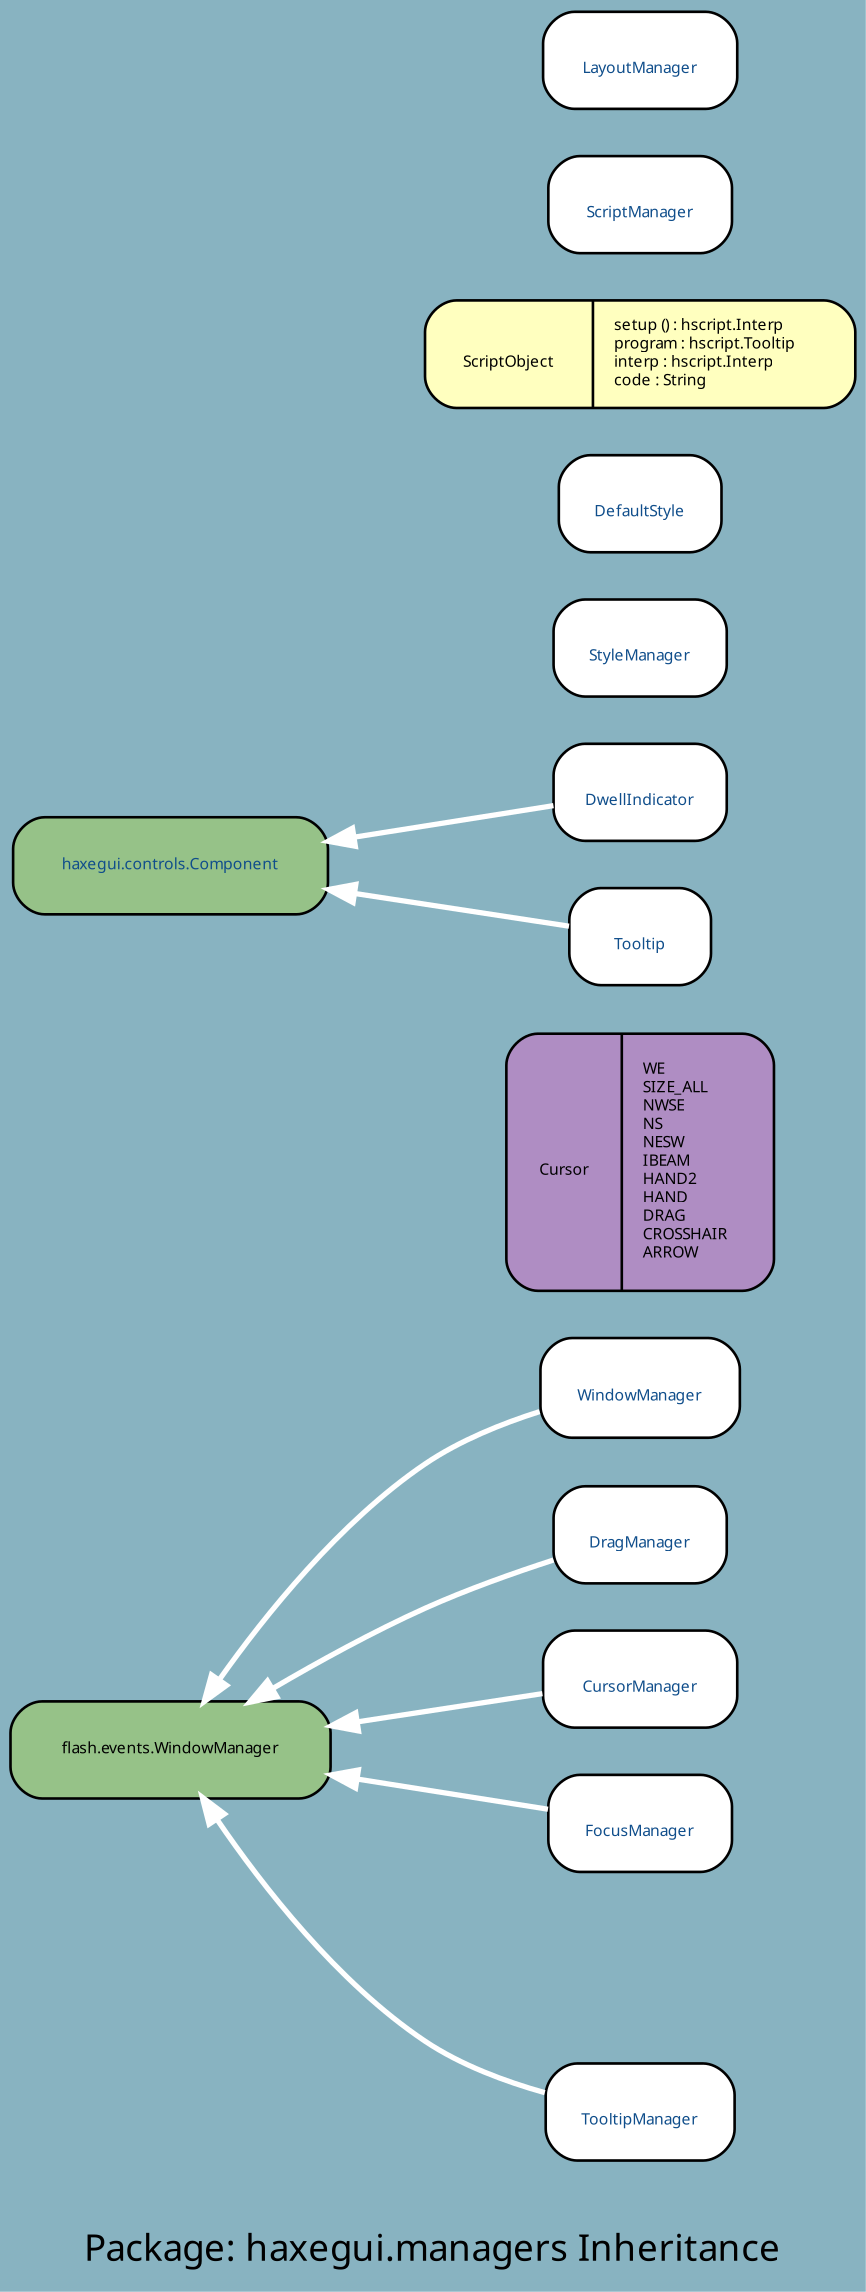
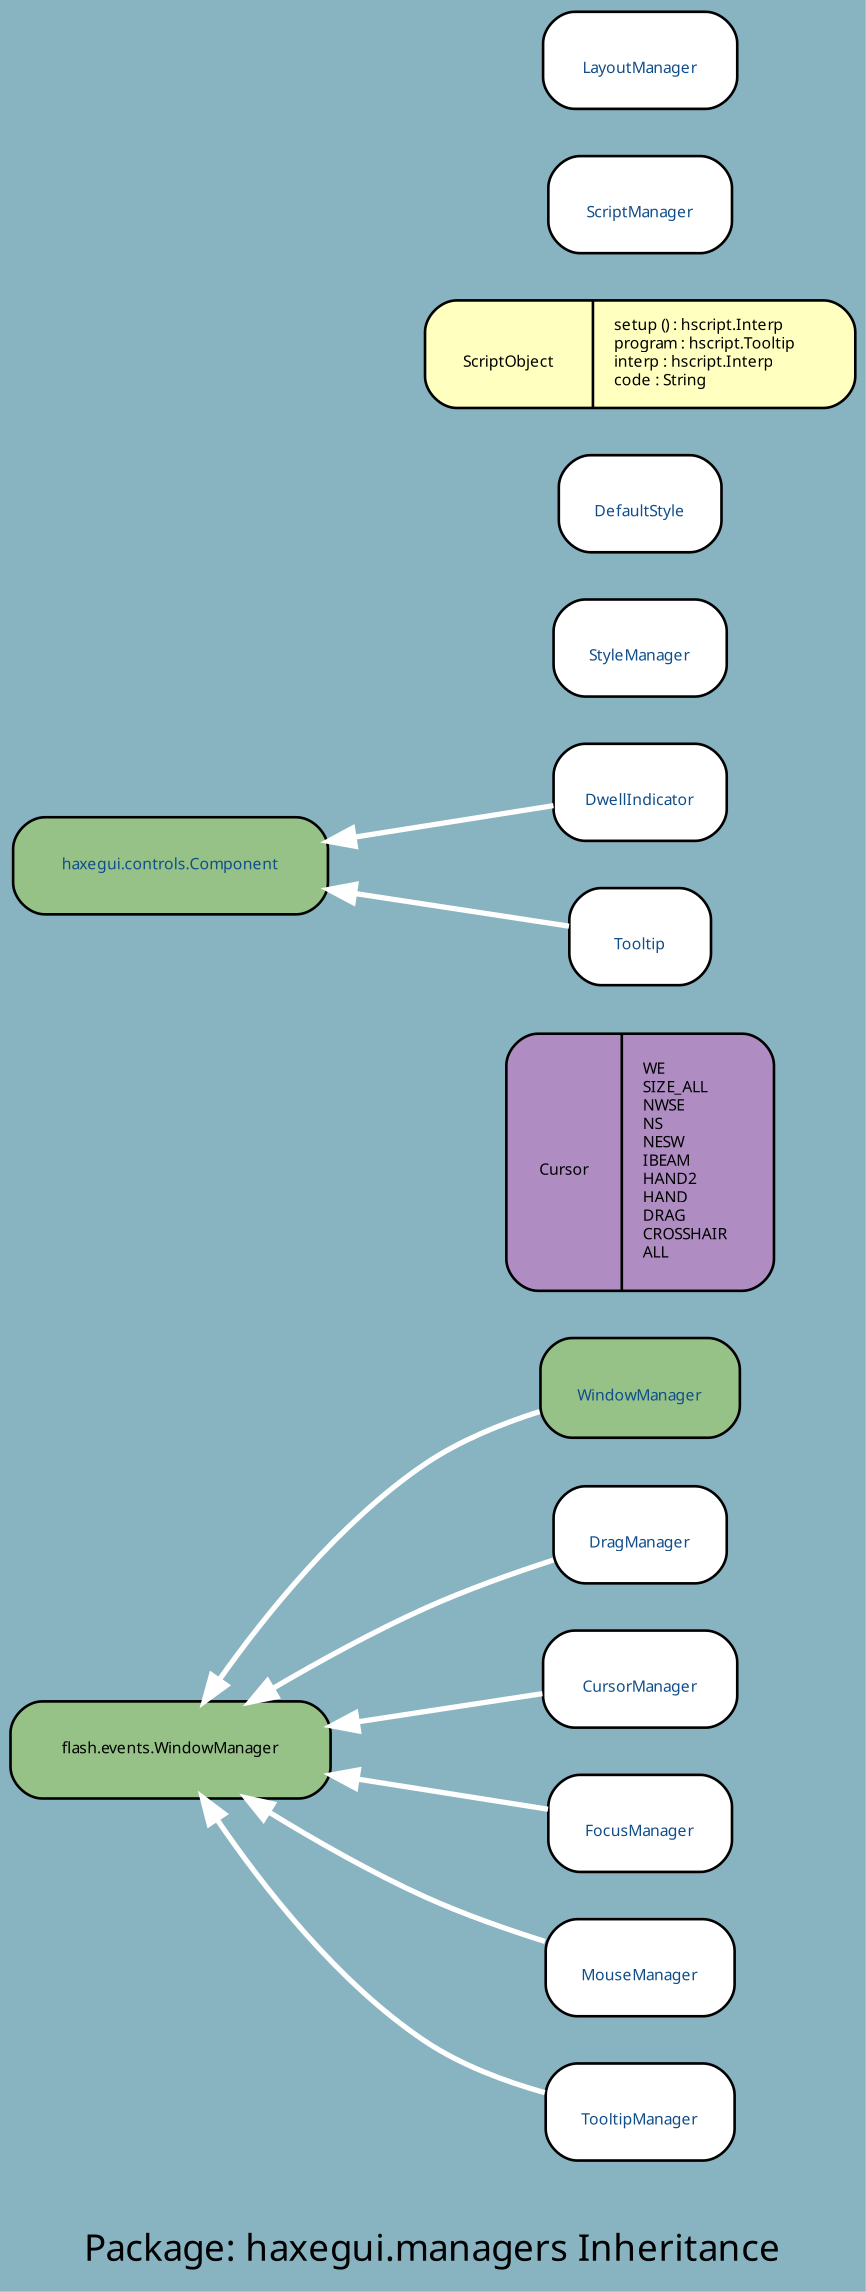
(672, 1253) -> (656, 1253)
(640, 1388) -> (640, 1388)
none -> (640, 1968)
